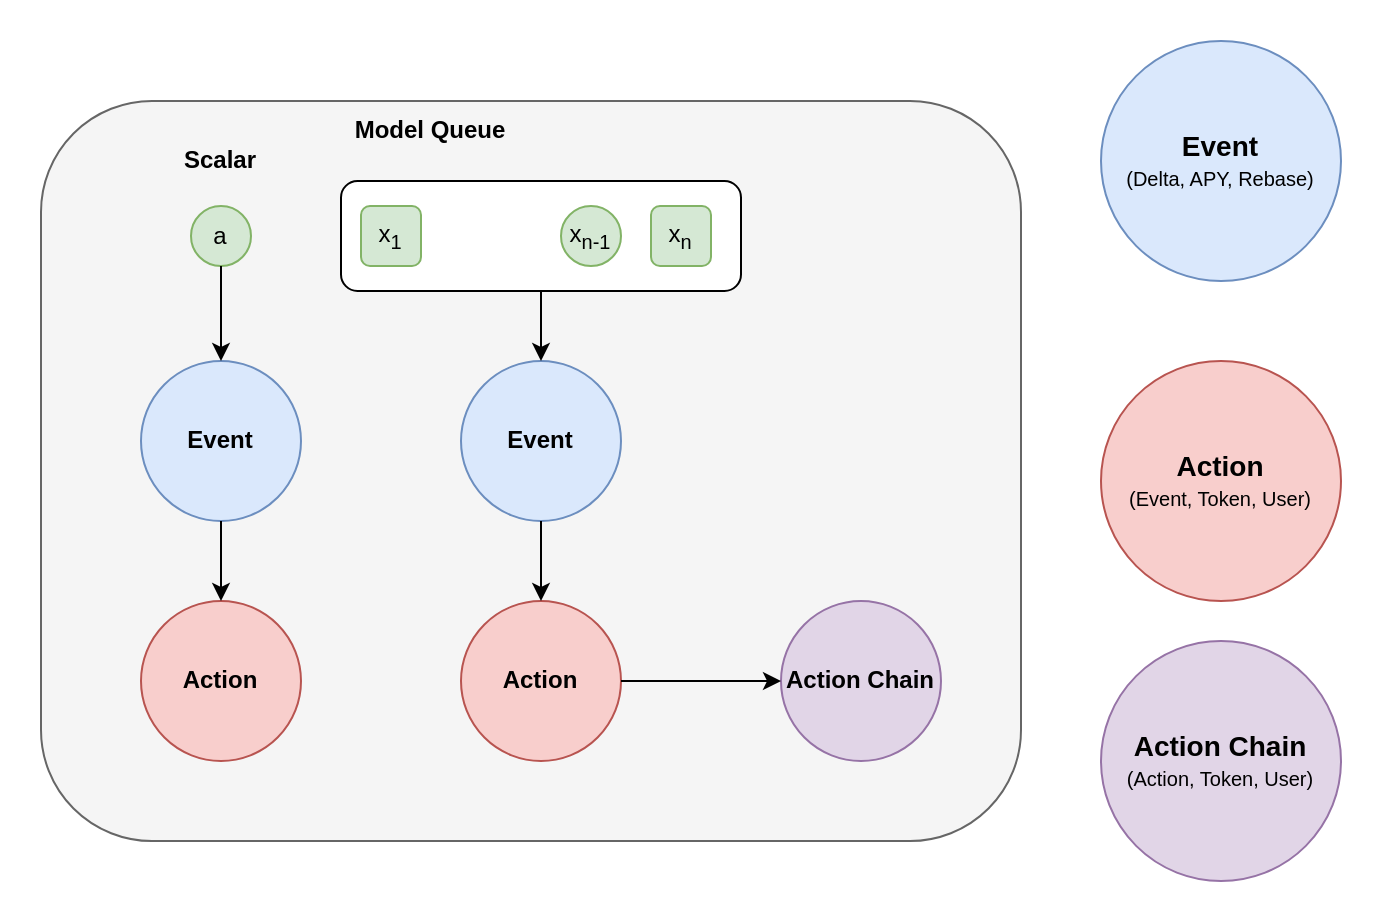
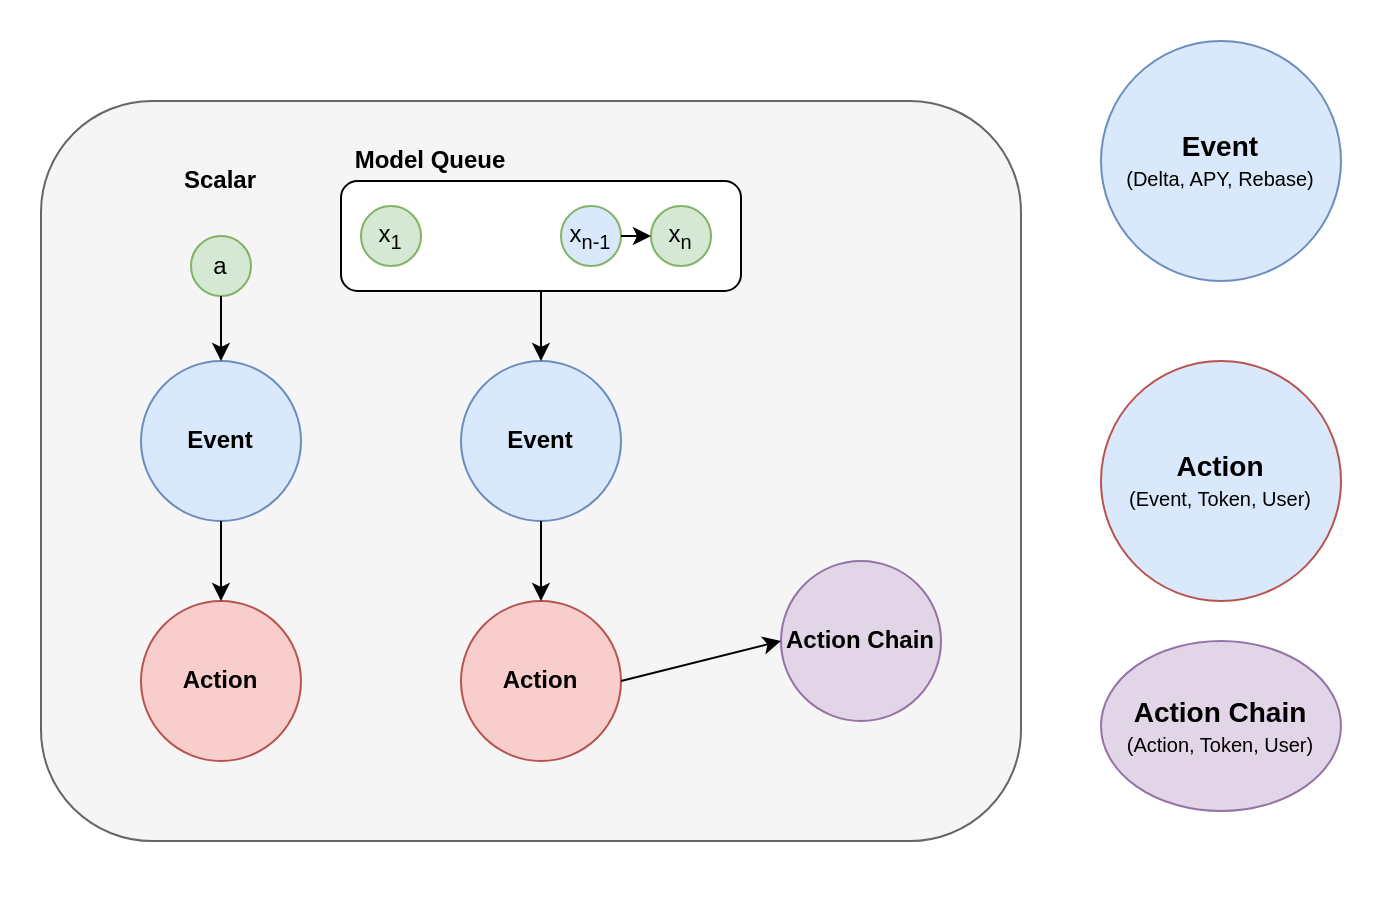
(431, 131) -> (431, 161)
(221, 161) -> (221, 181)
(221, 236) -> (221, 266)
(391, 236) -> (391, 236)
(591, 236) -> (591, 236)
none -> (629, 236)
(681, 236) -> (681, 236)
(1221, 481) -> (1221, 481)
(861, 681) -> (861, 641)
(1221, 761) -> (1221, 726)
